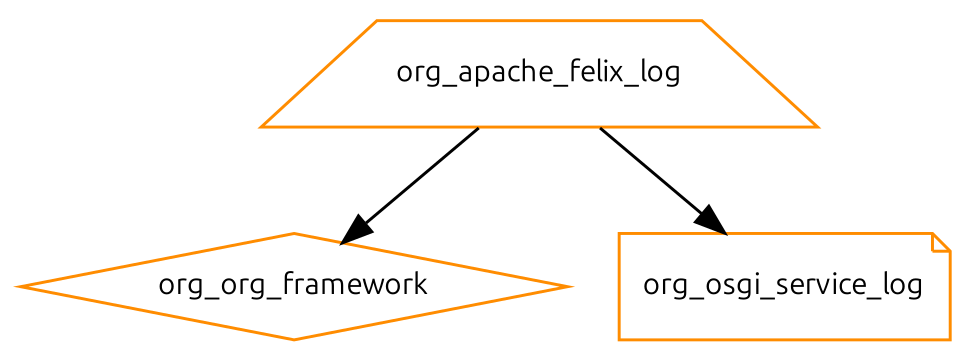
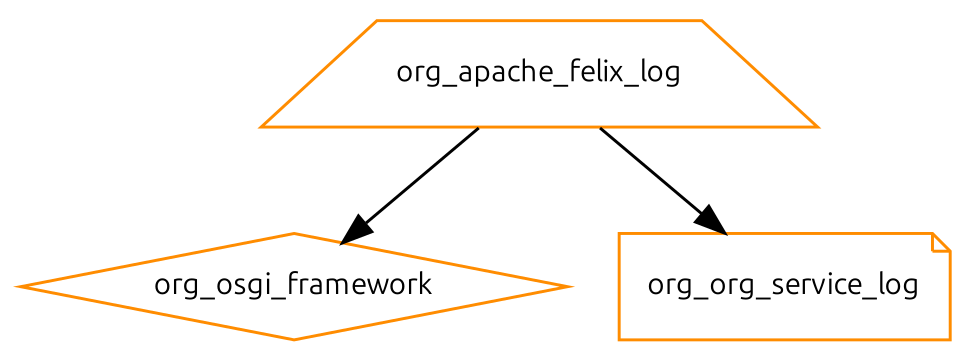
(294, 287) -> (294, 287)
(785, 287) -> (785, 287)
